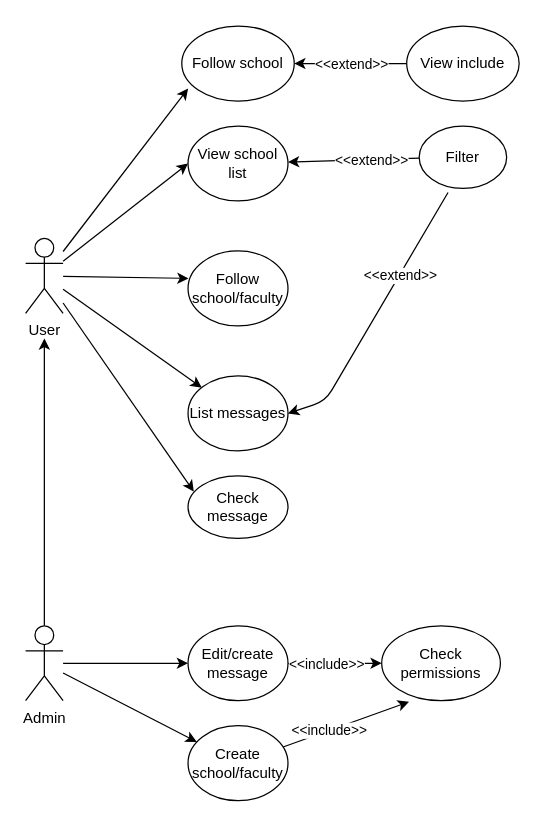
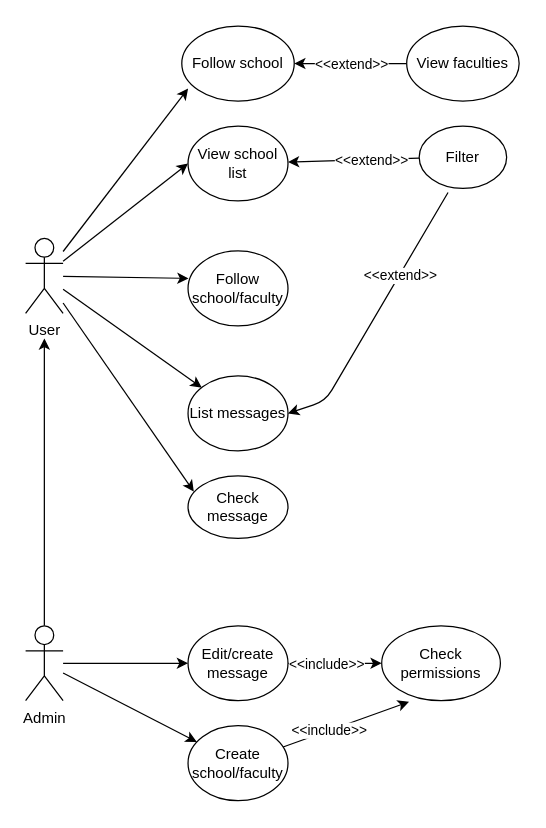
(463, 63) -> (463, 63)
